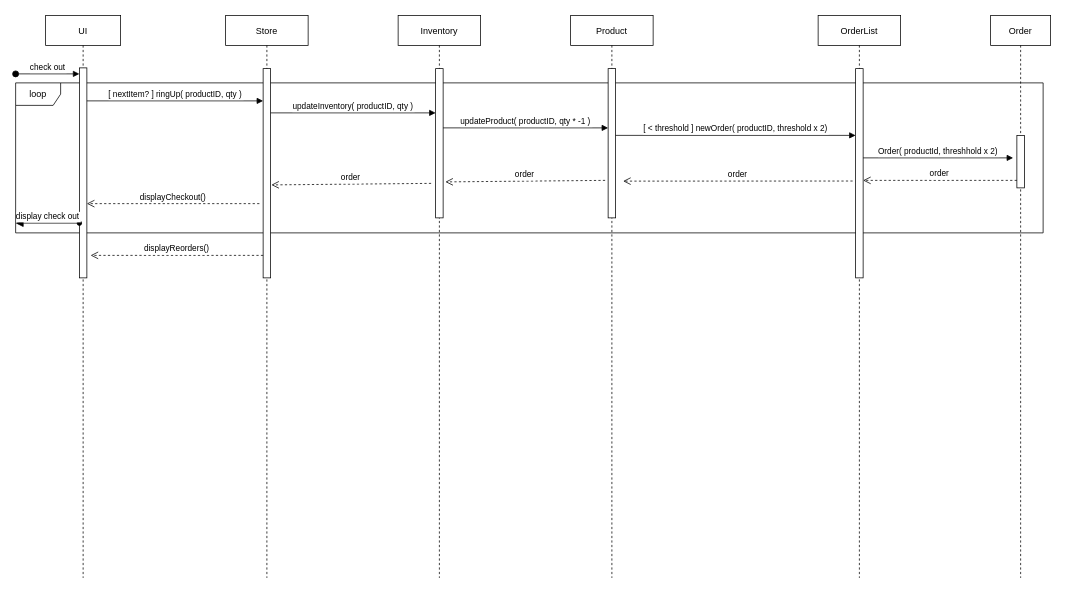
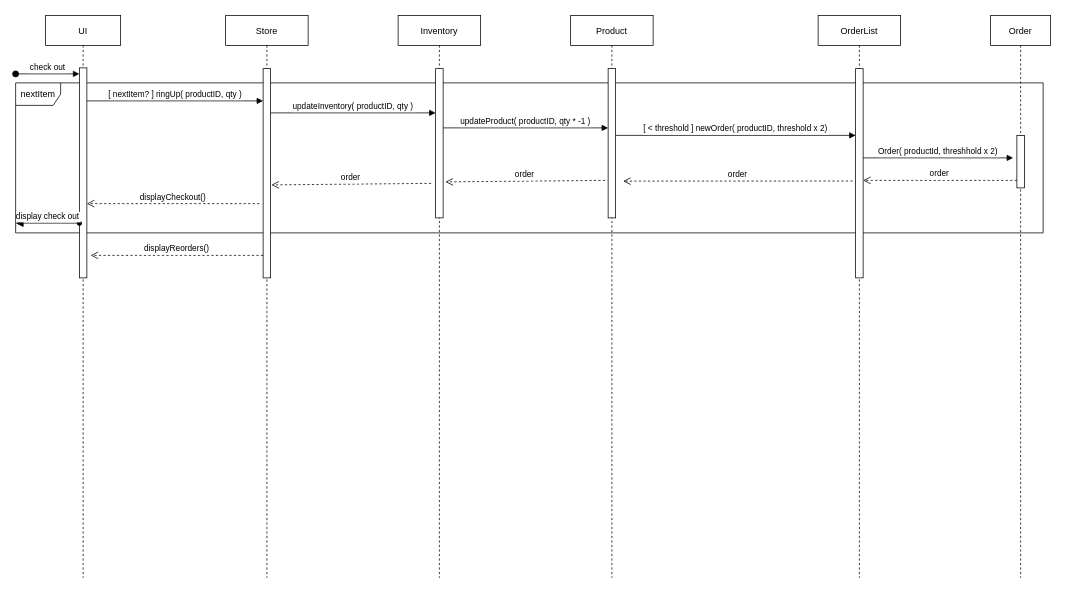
(38, 94) -> (38, 94)
